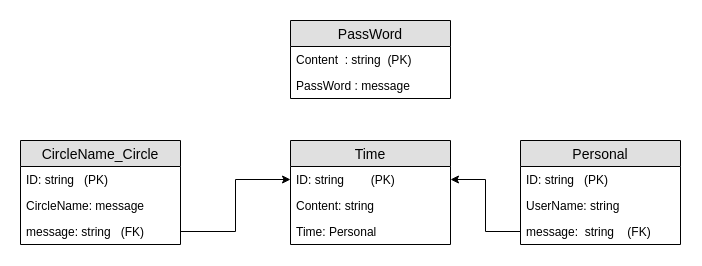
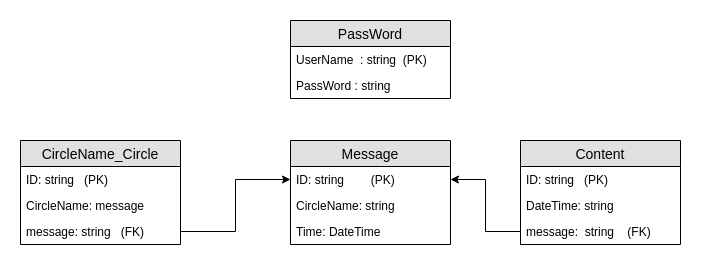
(365, 60) -> (369, 60)
(352, 86) -> (347, 86)
(370, 154) -> (370, 154)
(600, 154) -> (600, 154)
(342, 206) -> (349, 206)
(575, 206) -> (574, 206)
(337, 232) -> (337, 232)
